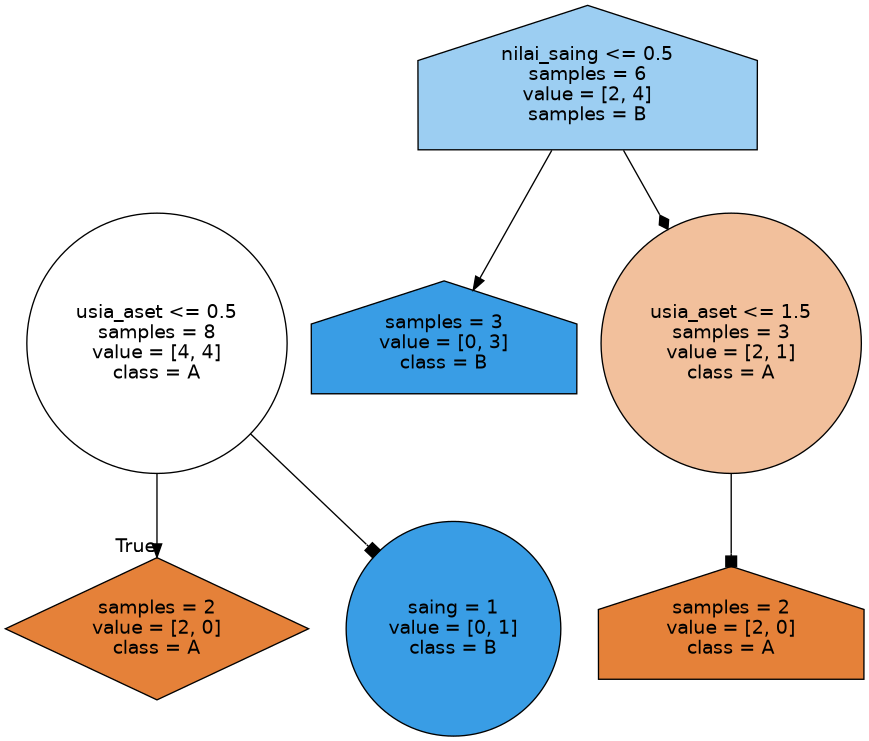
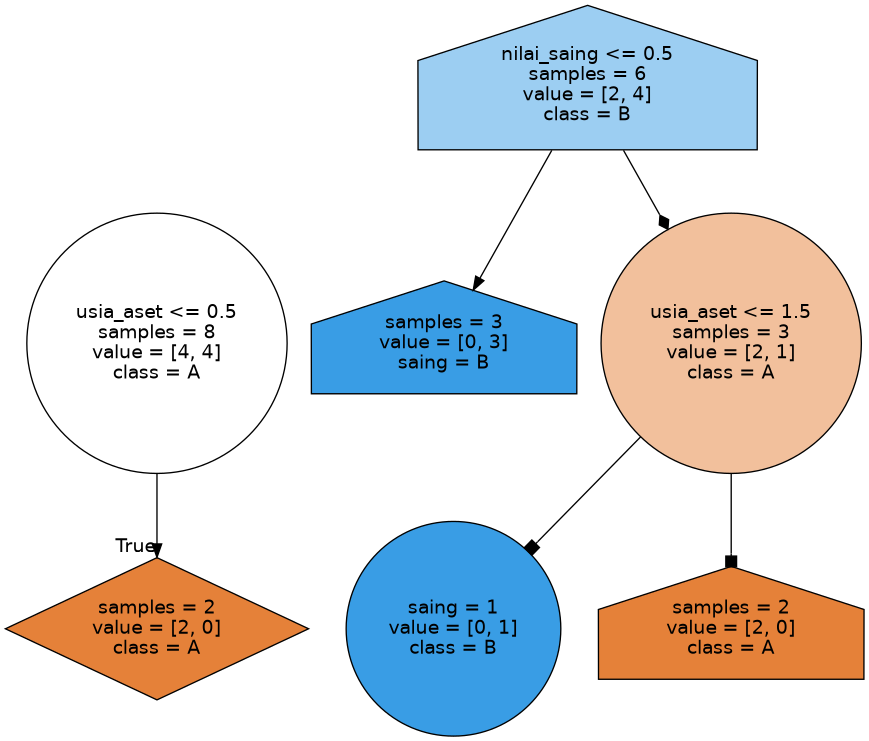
(588, 85) -> (588, 85)
(444, 343) -> (444, 343)
(308, 489) -> (589, 489)
